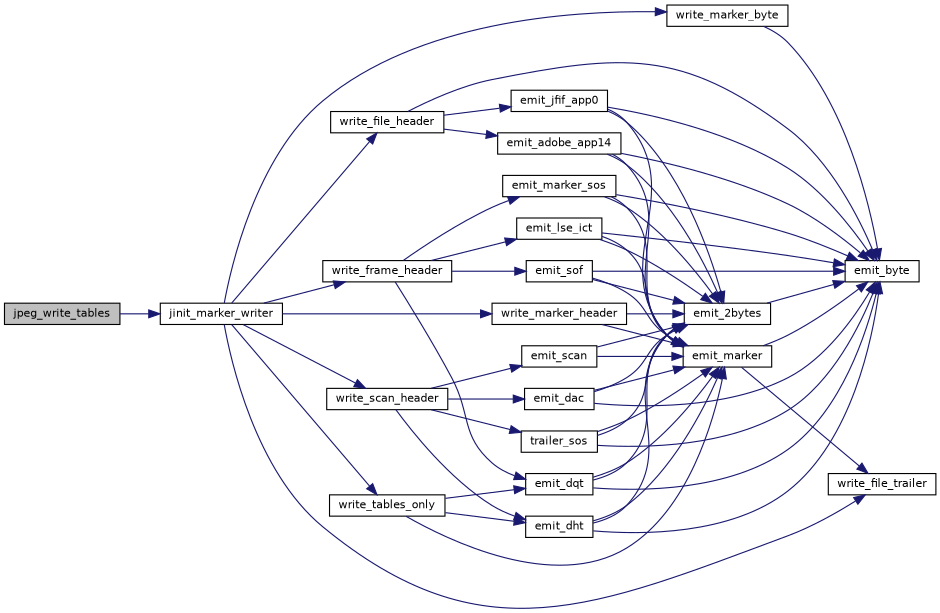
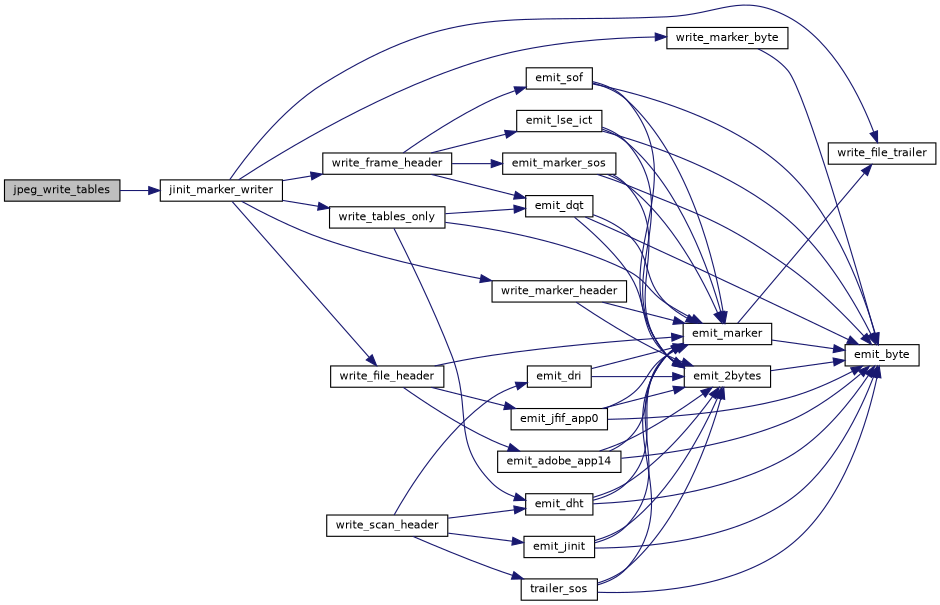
(676, 70) -> (553, 348)
(299, 354) -> none
(559, 356) -> (559, 377)
(559, 399) -> (559, 547)
